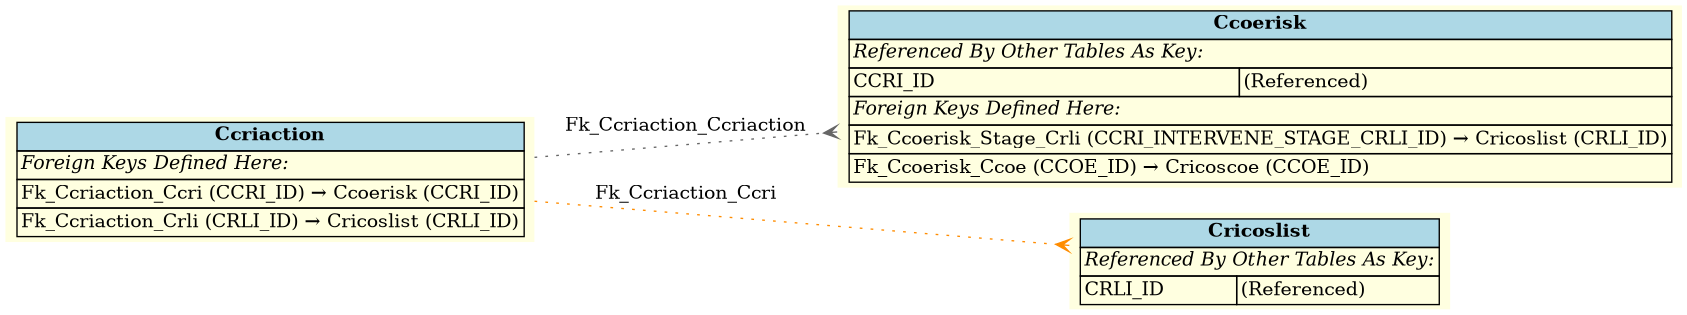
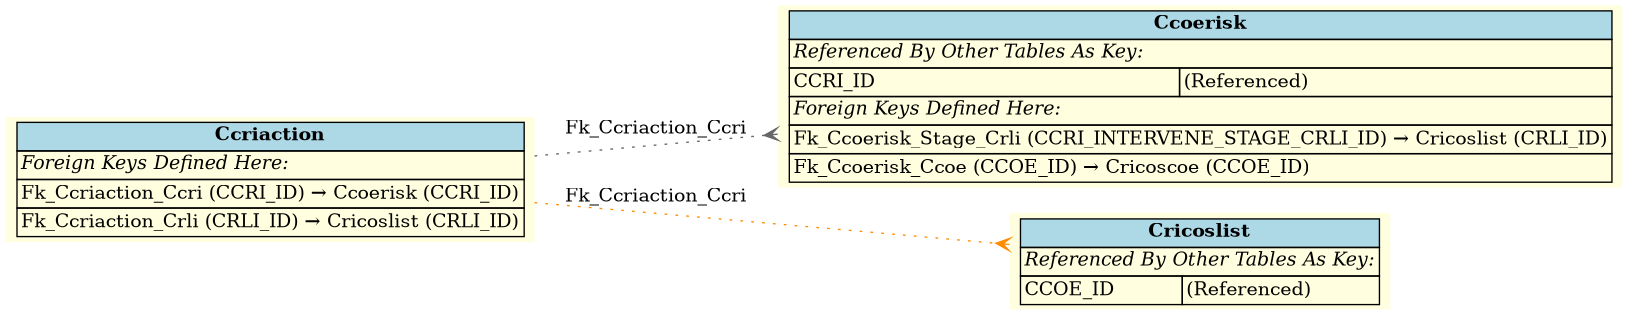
(686, 126) -> (656, 128)
(1124, 290) -> (1070, 290)
